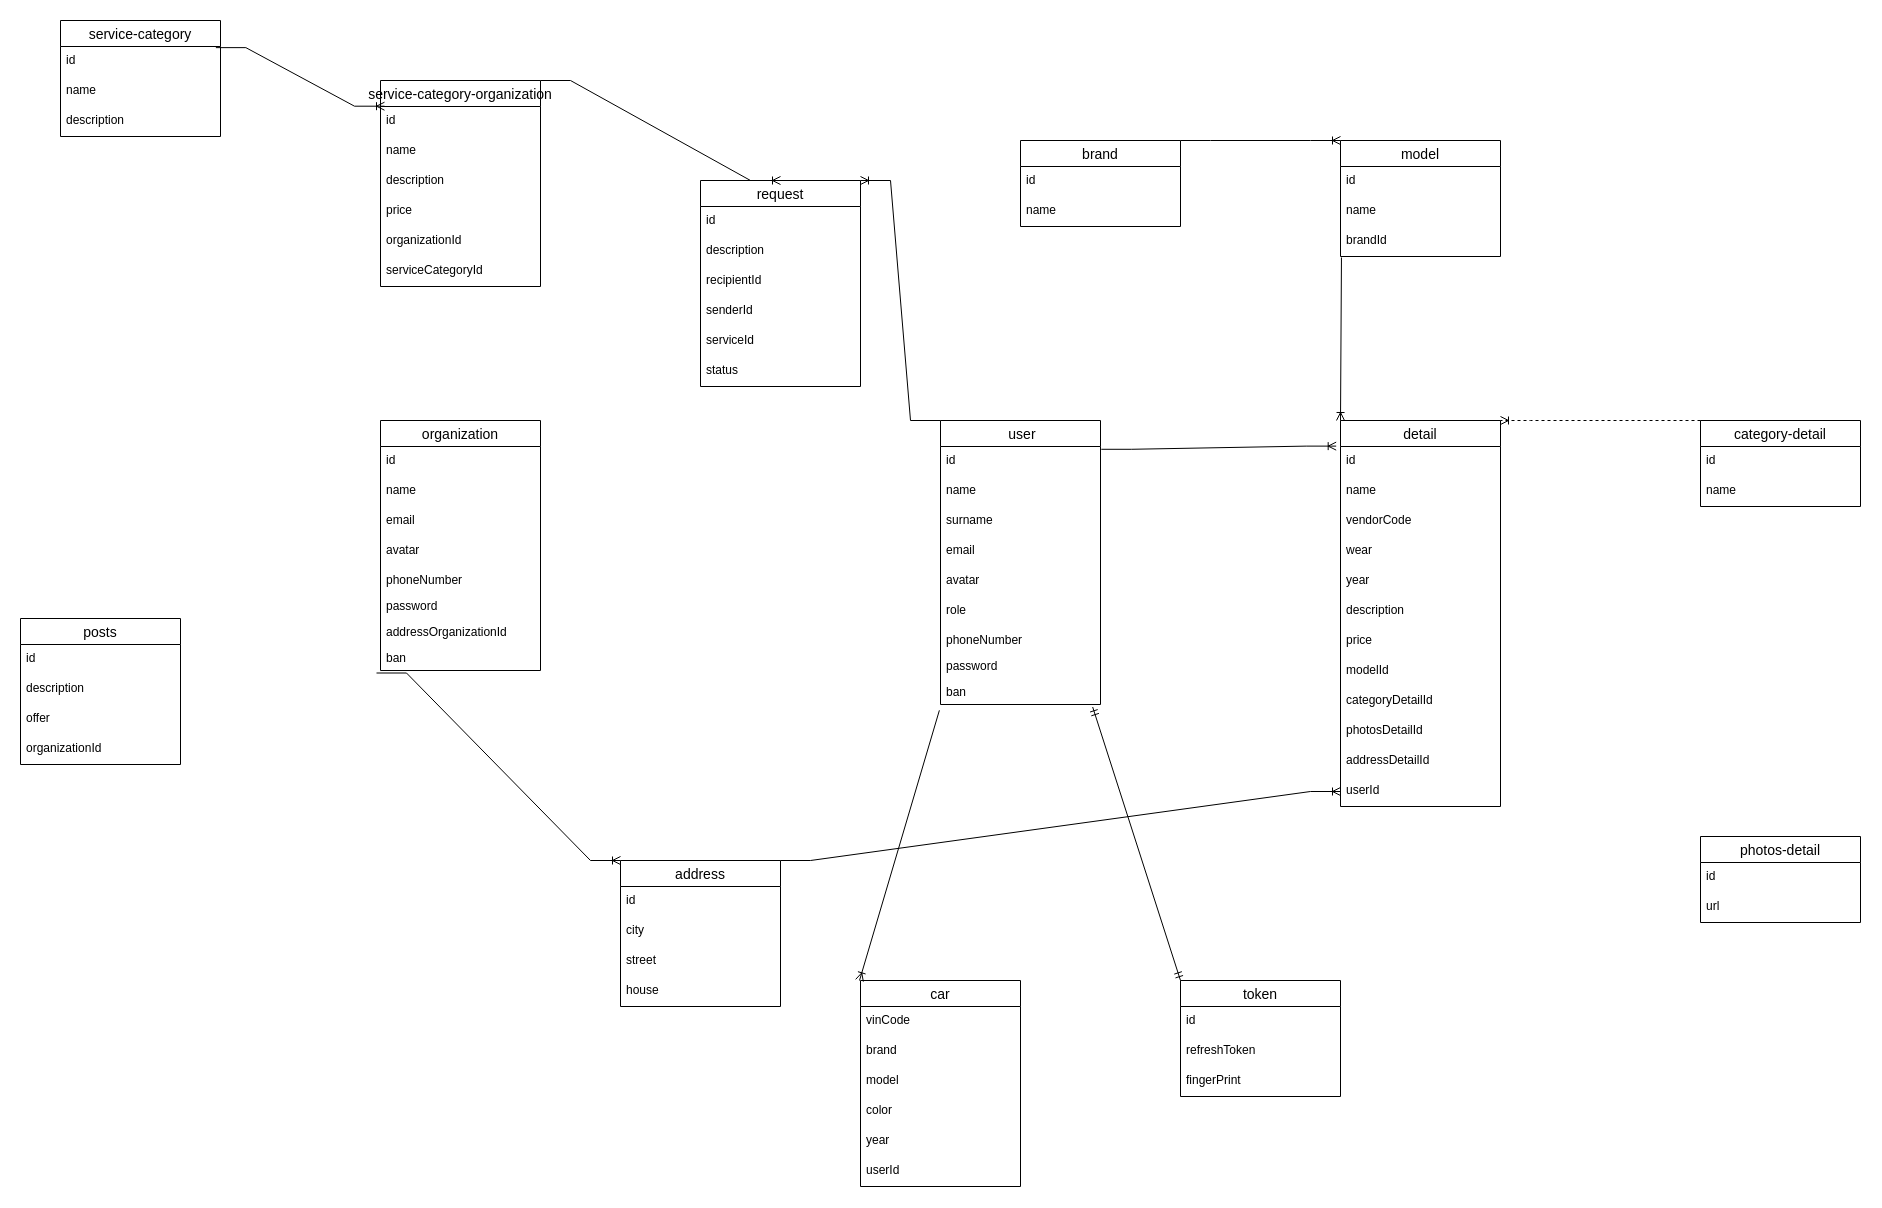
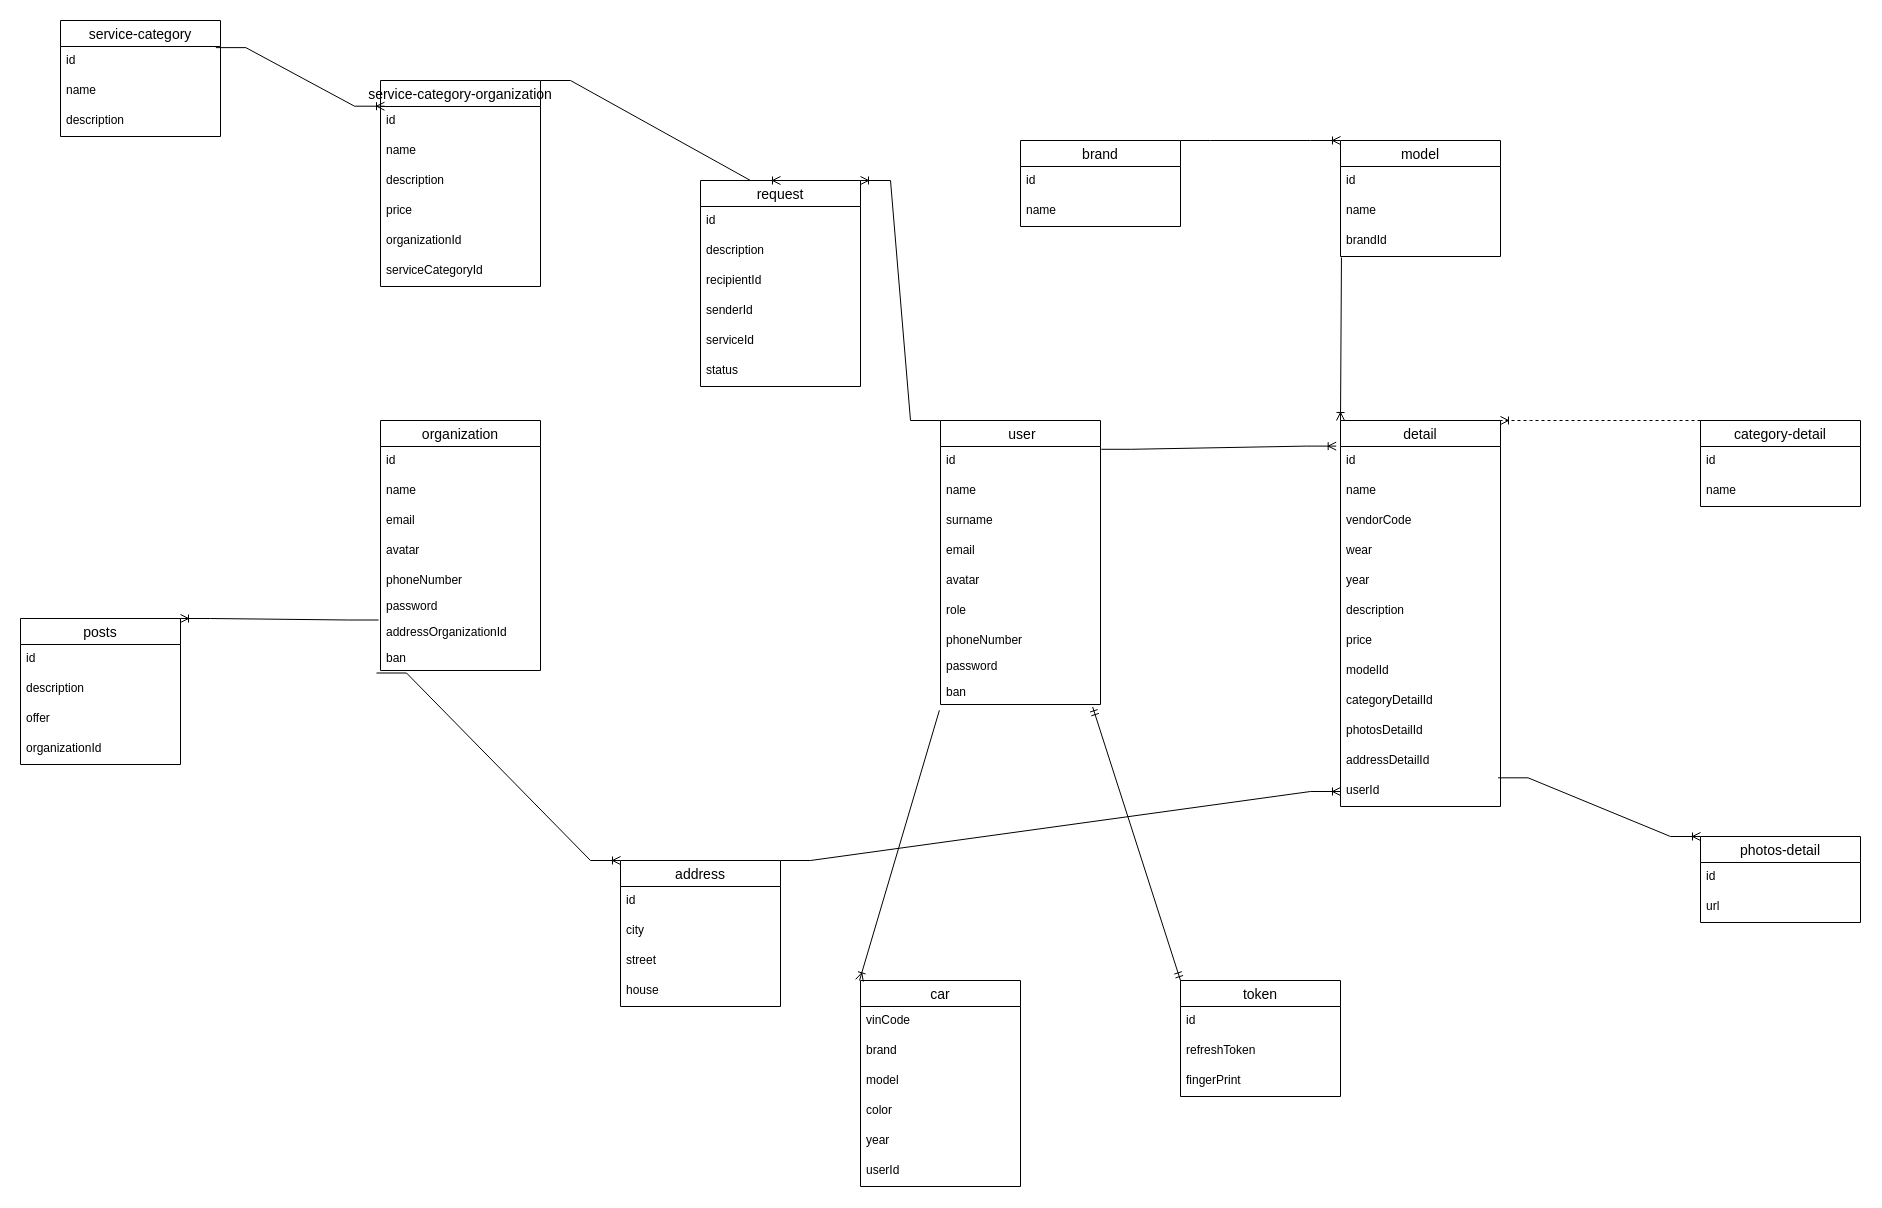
none -> (280, 619)
none -> (1599, 807)
